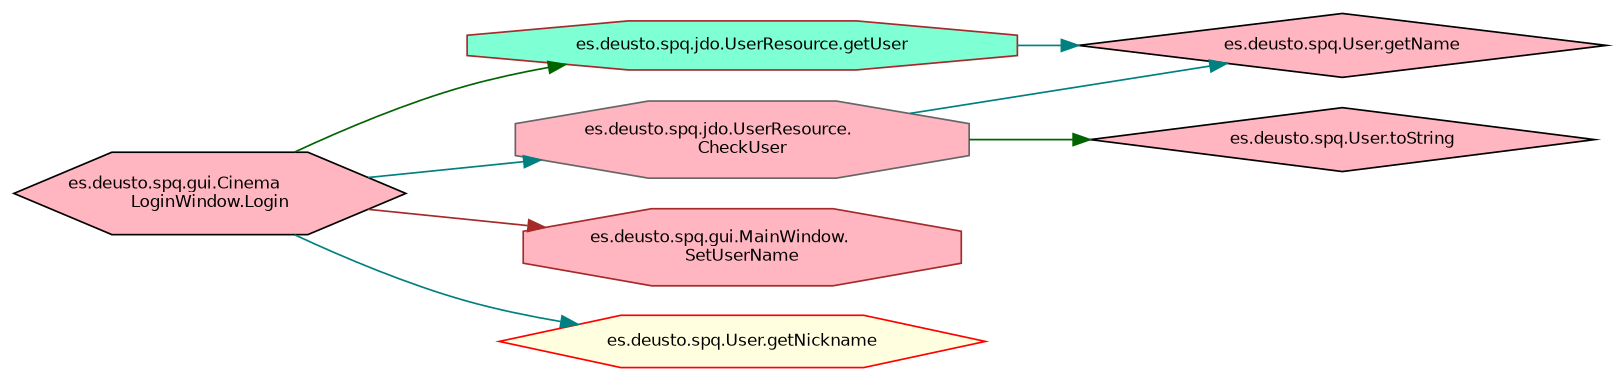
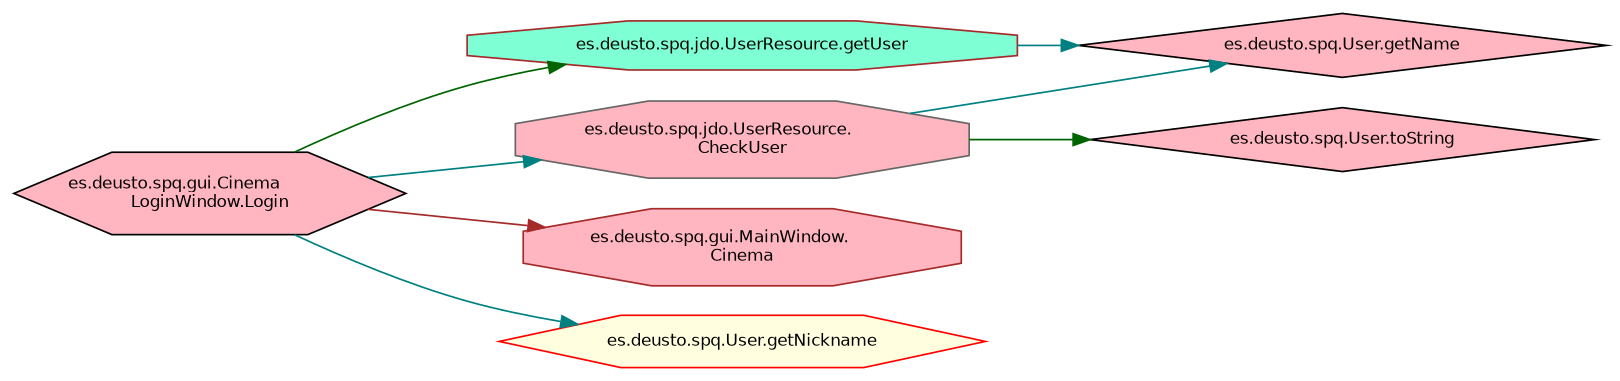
(742, 247) -> (742, 247)
